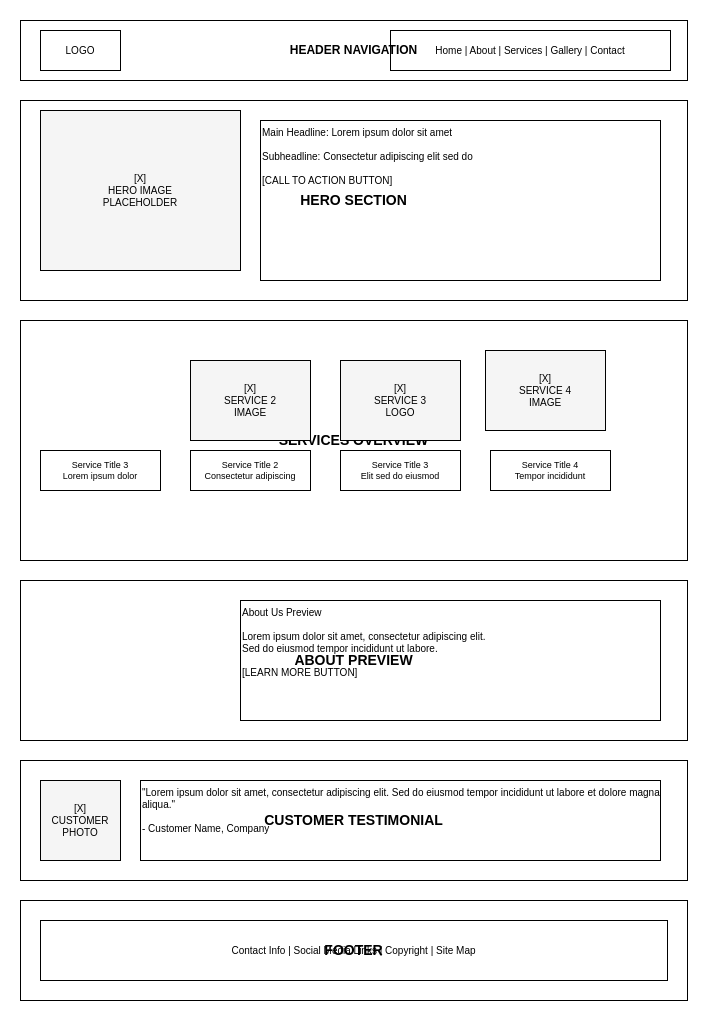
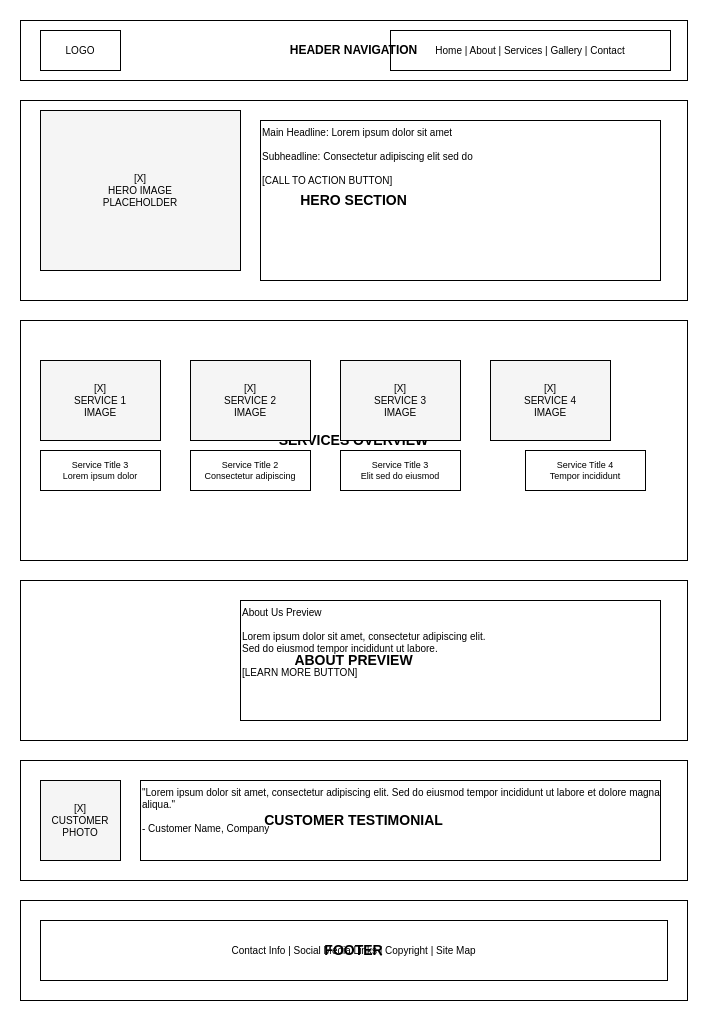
(546, 391) -> (551, 401)
none -> (101, 401)
(401, 401) -> (401, 401)
(551, 471) -> (586, 471)
